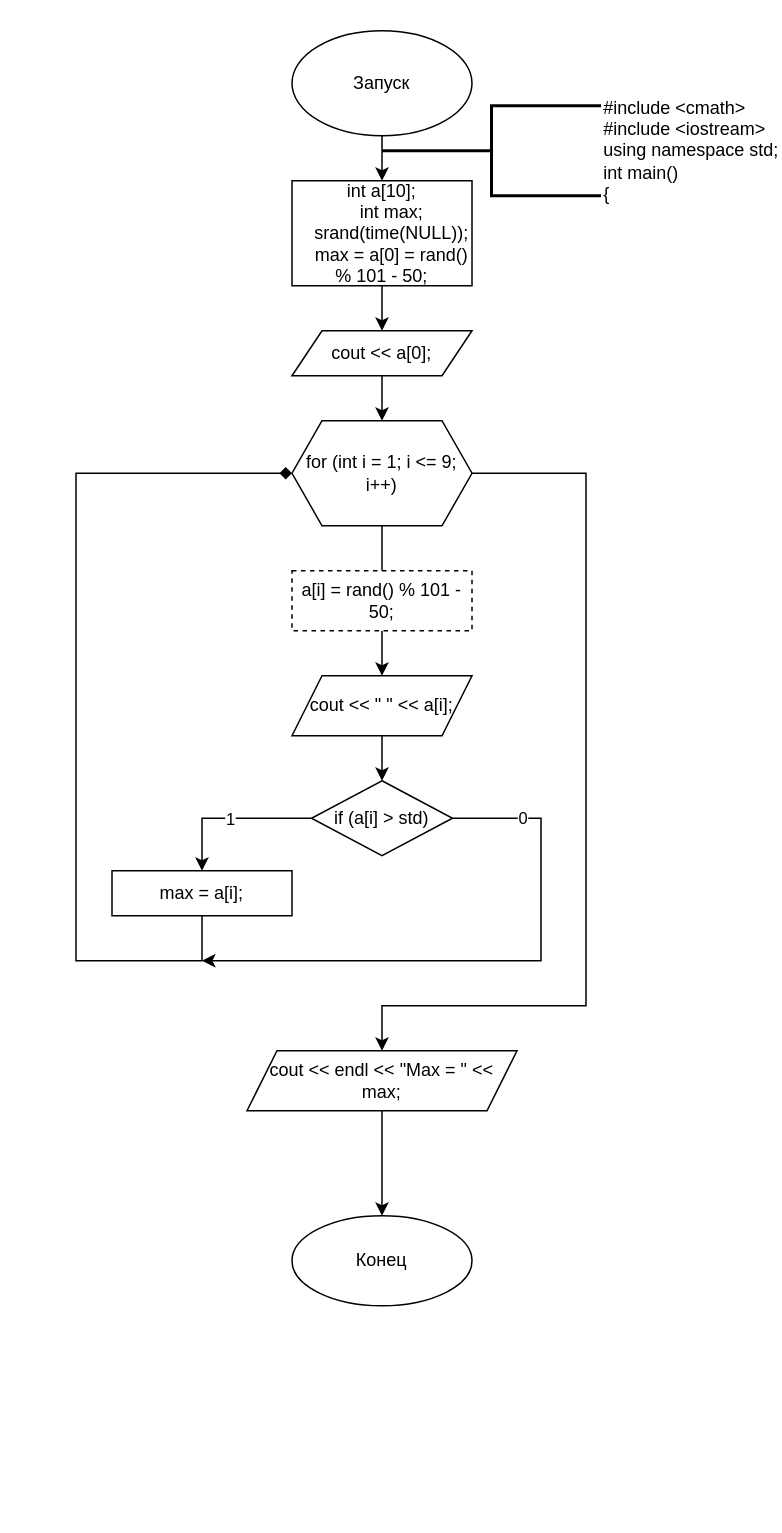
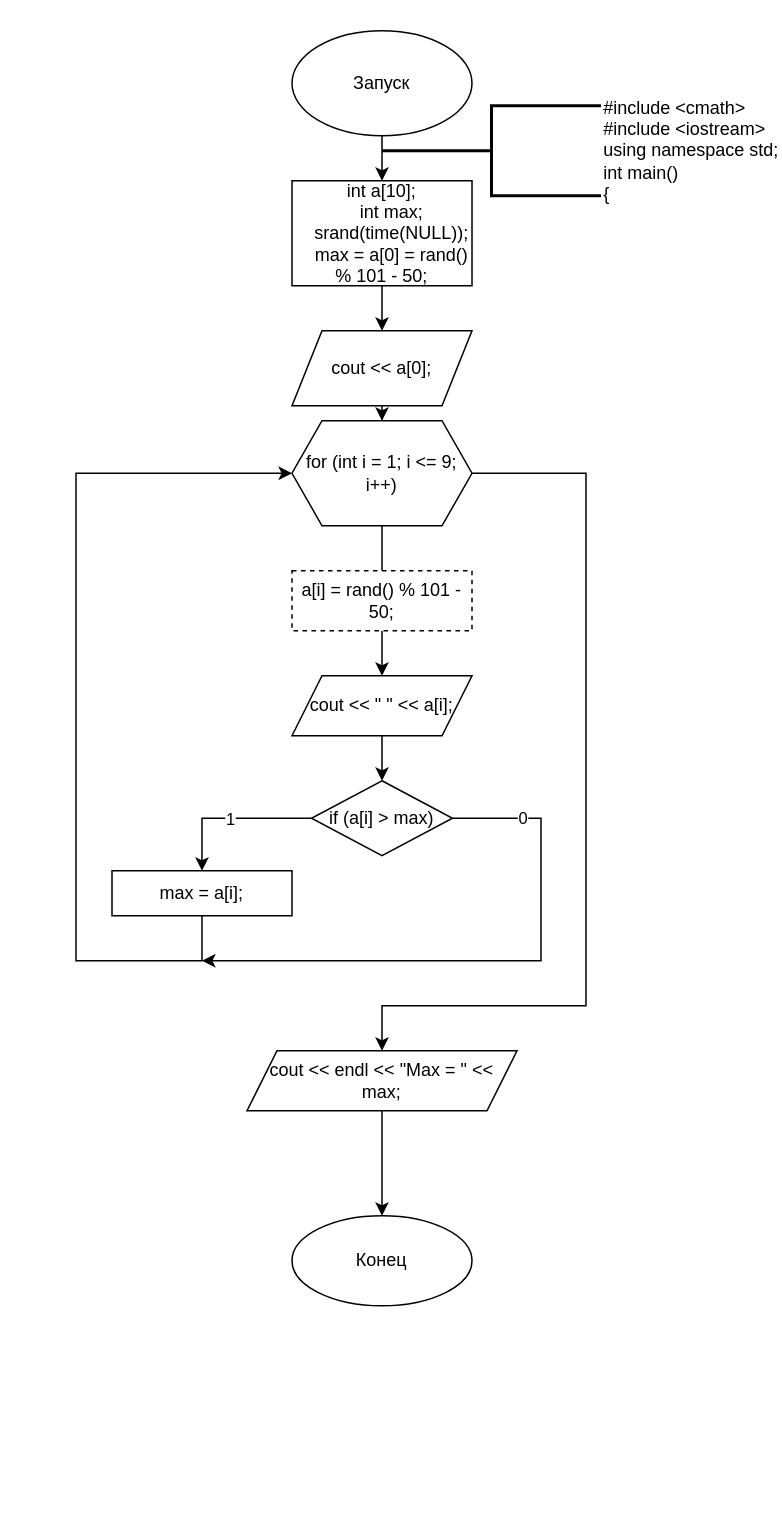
(382, 353) -> (382, 368)
(279, 473) -> (280, 473)
(382, 818) -> (382, 818)
